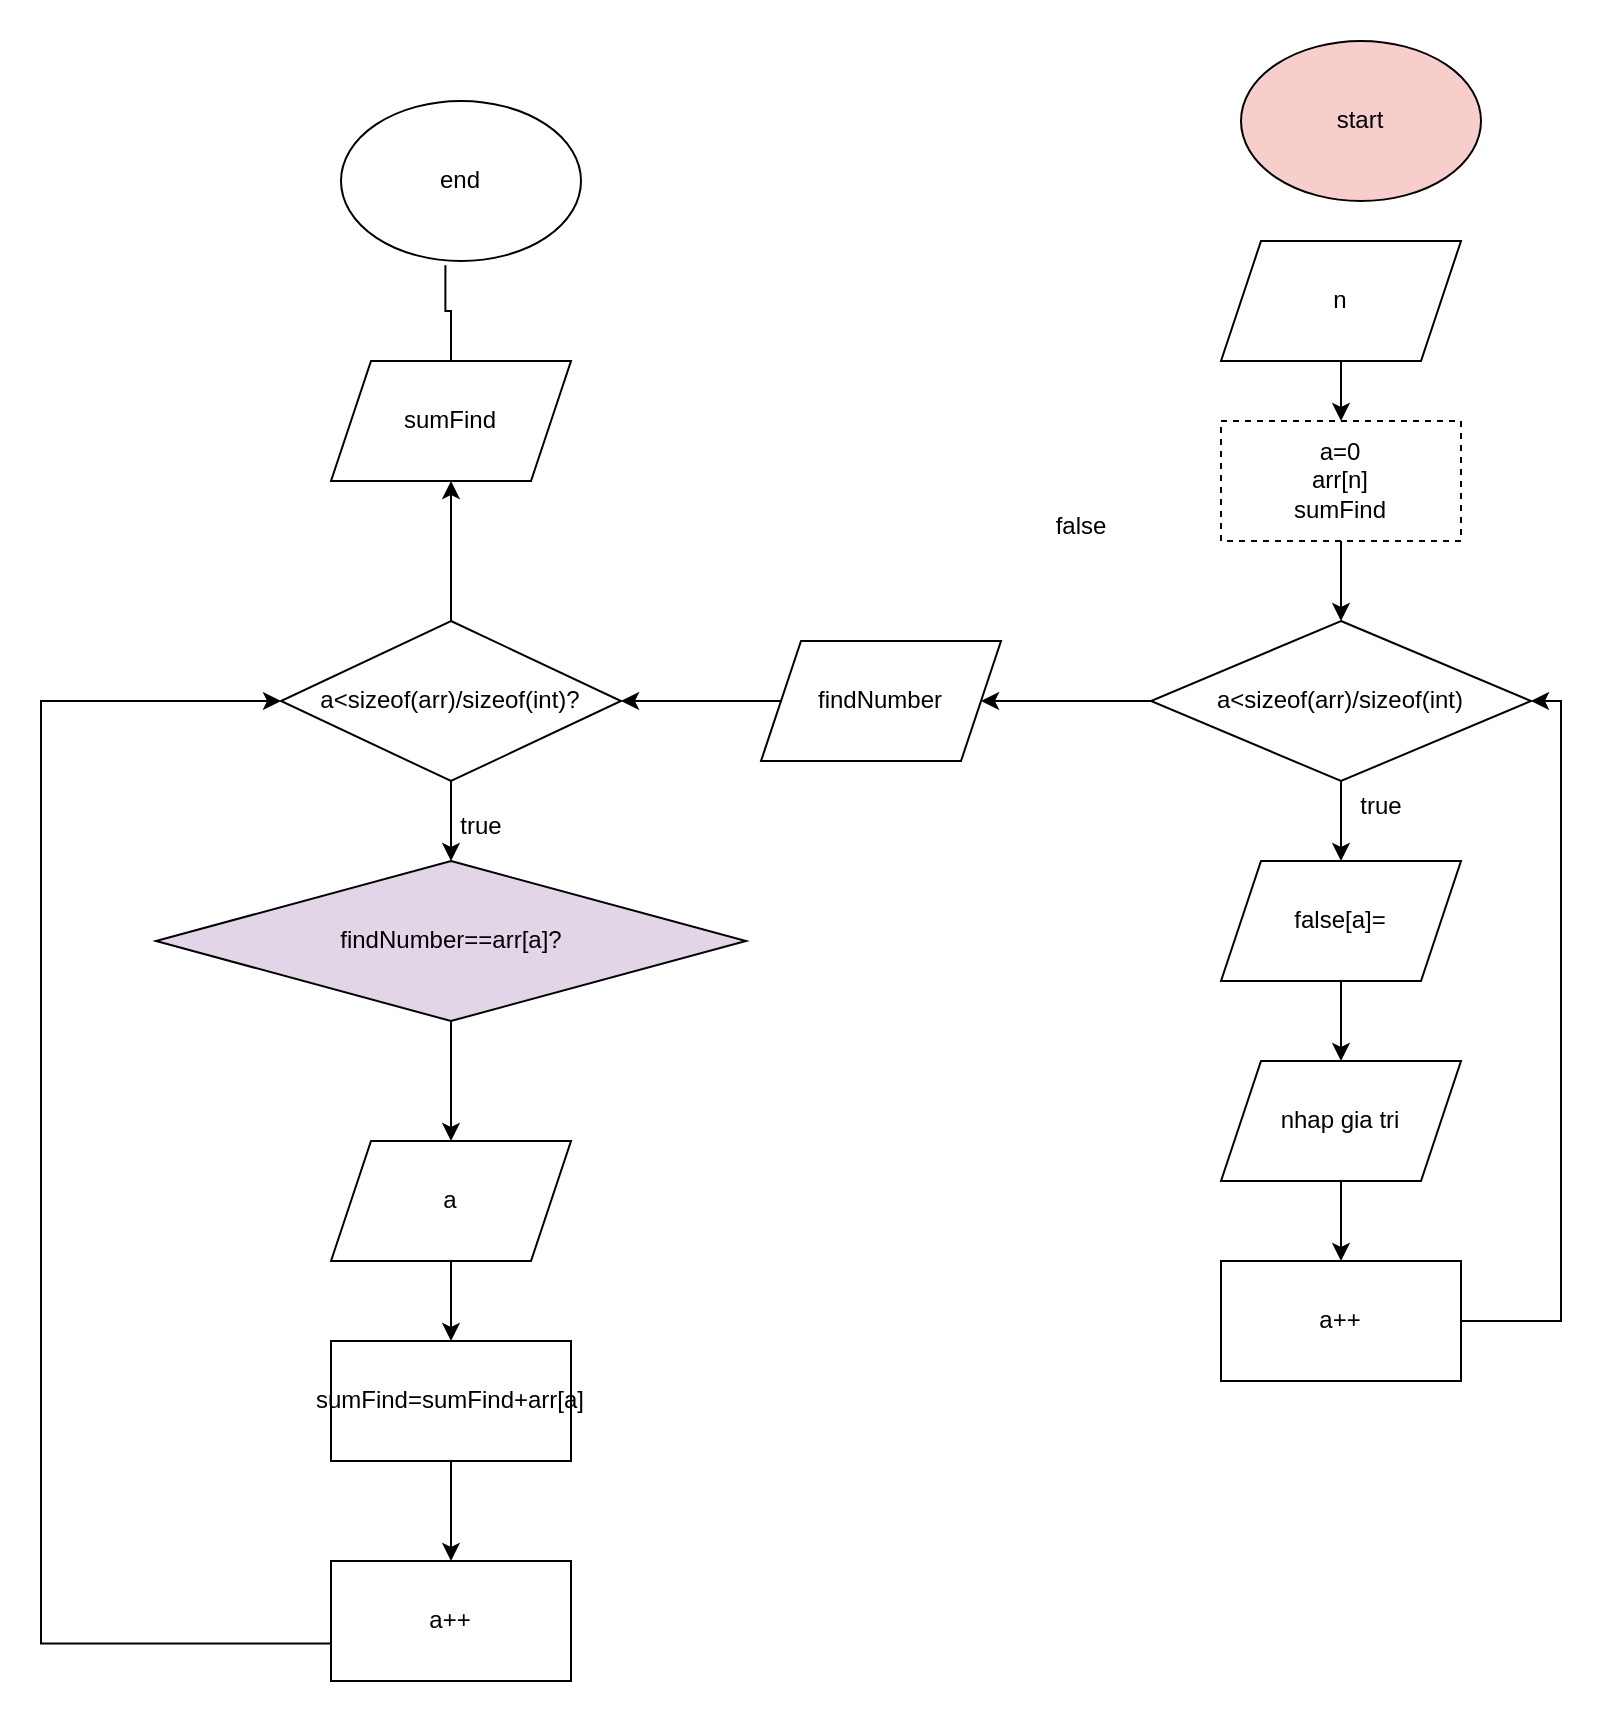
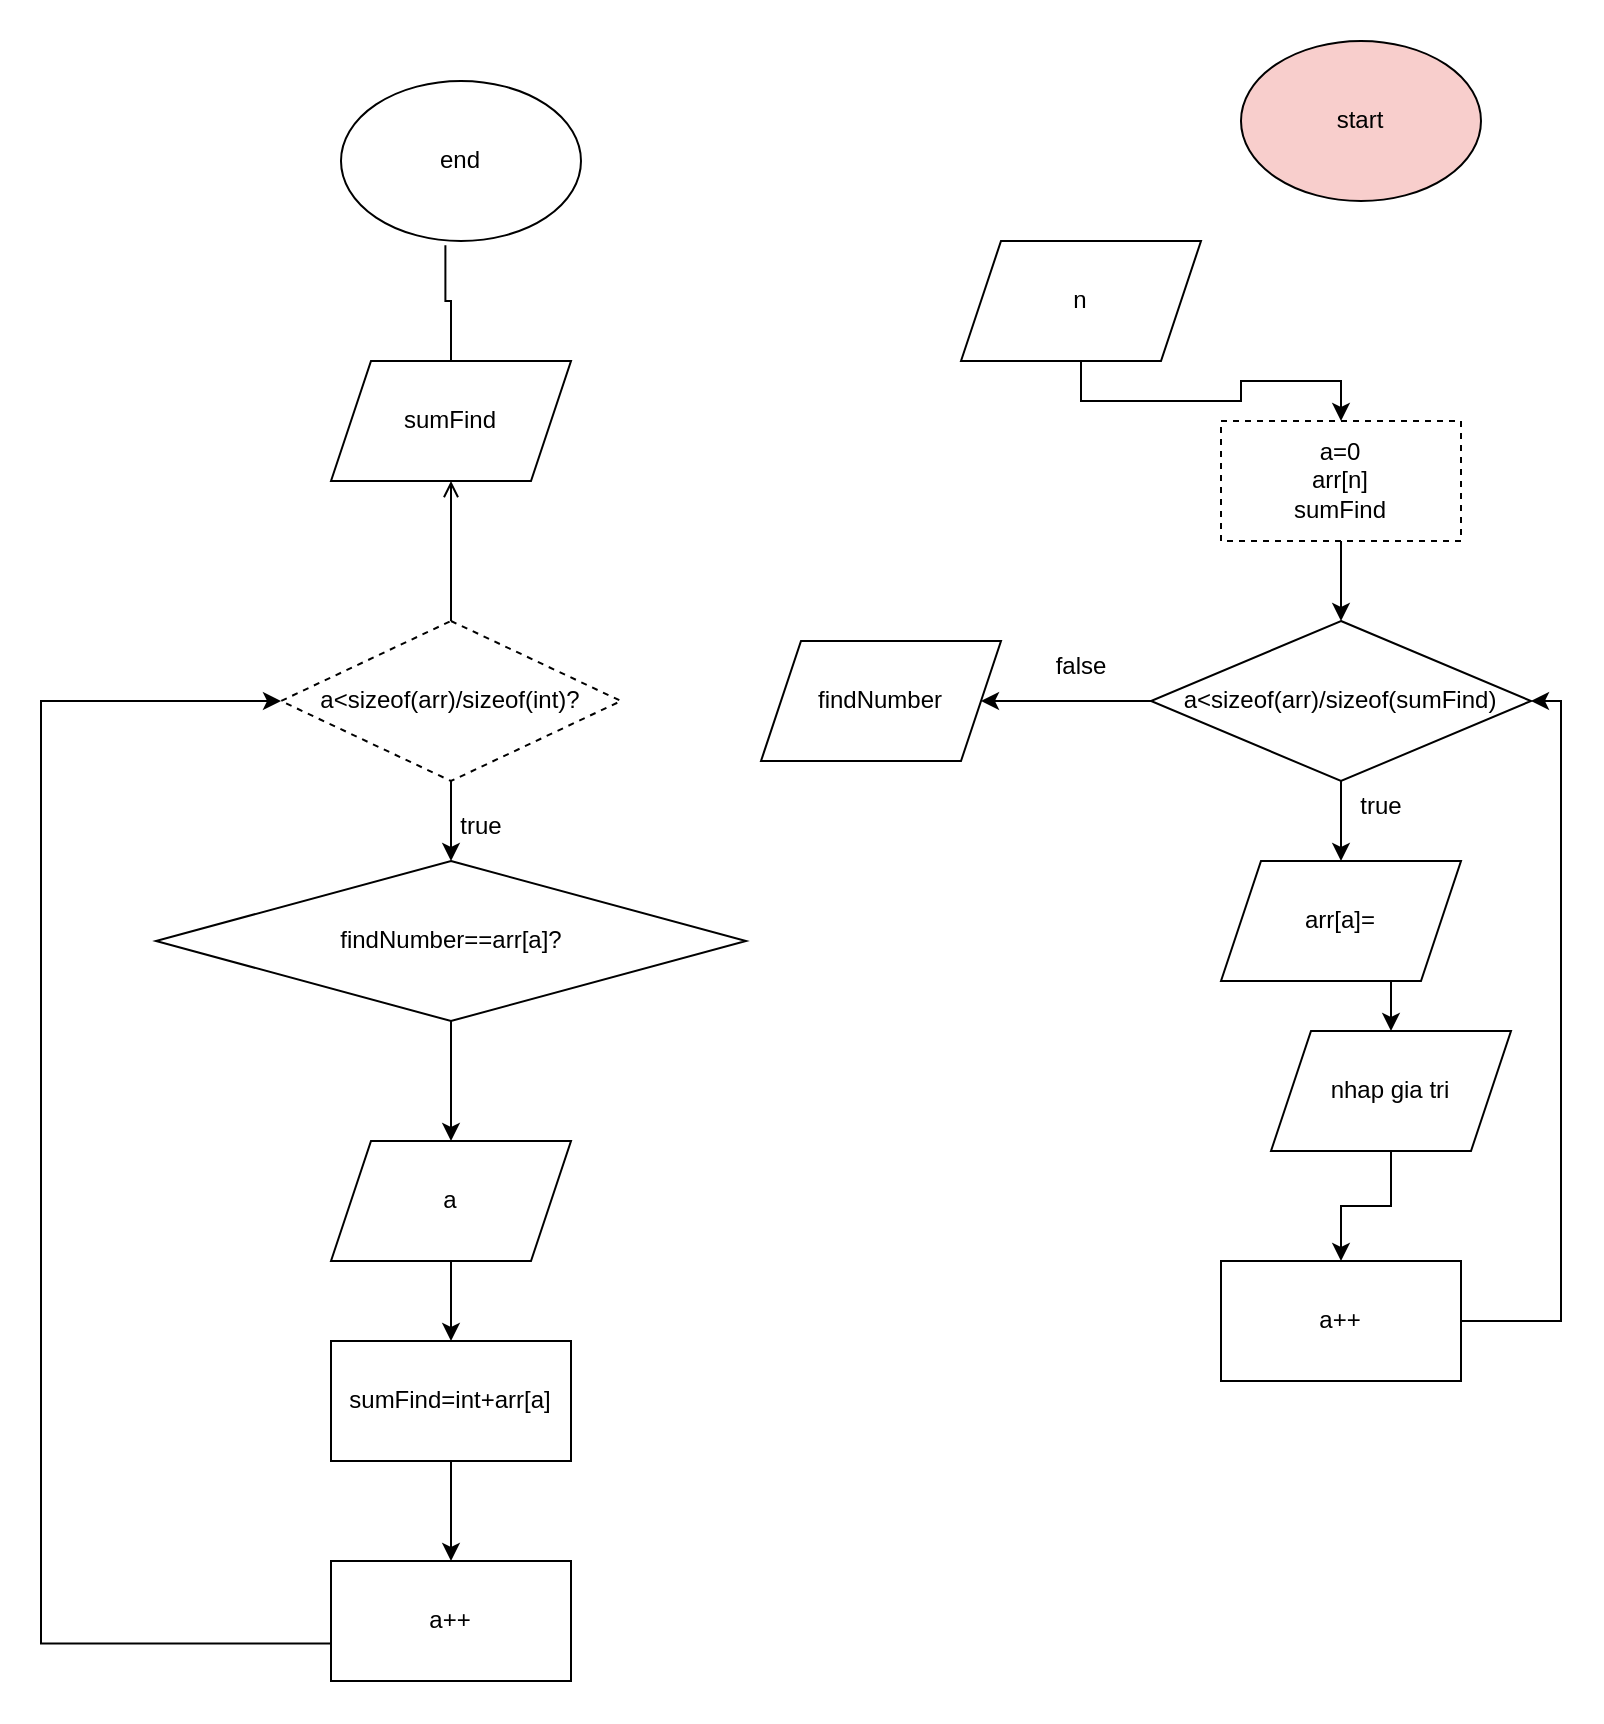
(461, 181) -> (461, 161)
(1341, 301) -> (1081, 301)
(451, 496) -> (451, 493)
(1081, 527) -> (1081, 667)
(451, 701) -> (451, 701)
(708, 701) -> none
(1341, 701) -> (1341, 701)
(1341, 921) -> (1341, 921)
(451, 941) -> (451, 941)
(1341, 1121) -> (1391, 1091)
(451, 1401) -> (451, 1401)
